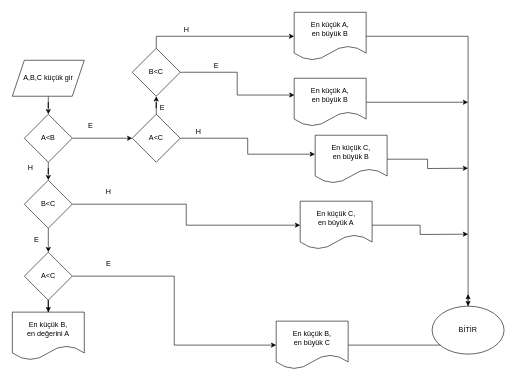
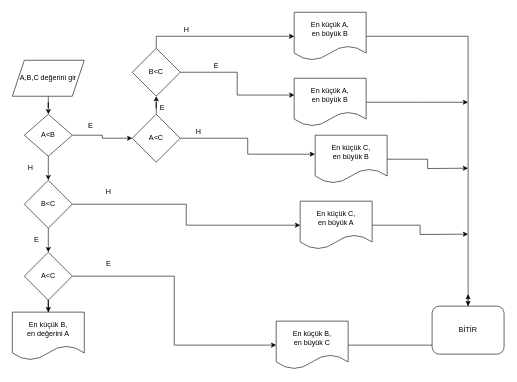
(48, 78) -> (48, 78)
(48, 138) -> (48, 135)
(468, 330) -> (468, 330)
